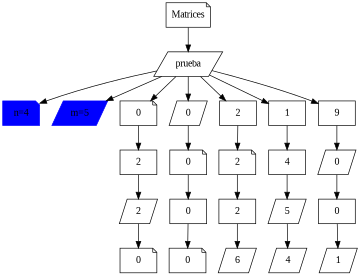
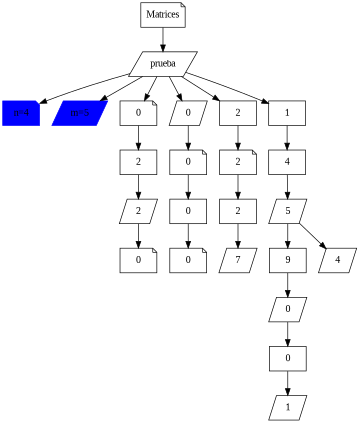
(262, 85) -> (288, 233)
(237, 261) -> (238, 261)
